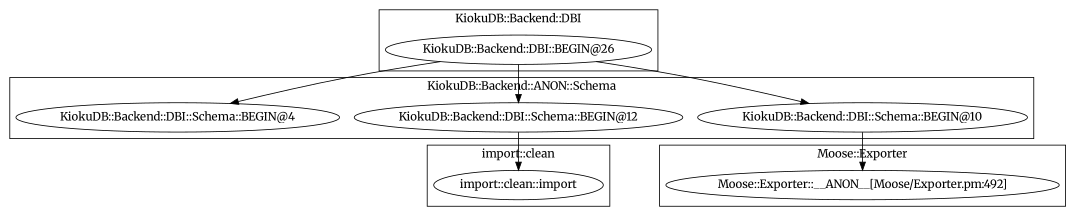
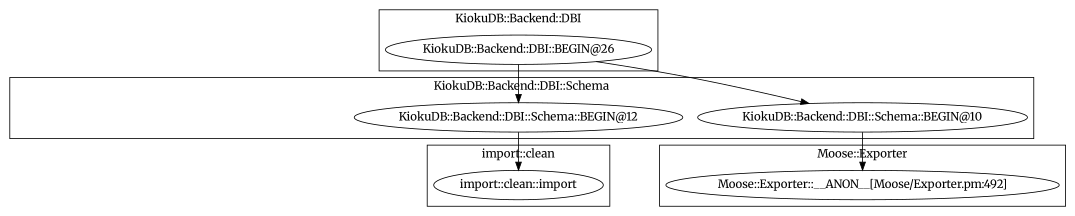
(522, 87) -> (522, 87)
(178, 117) -> none
